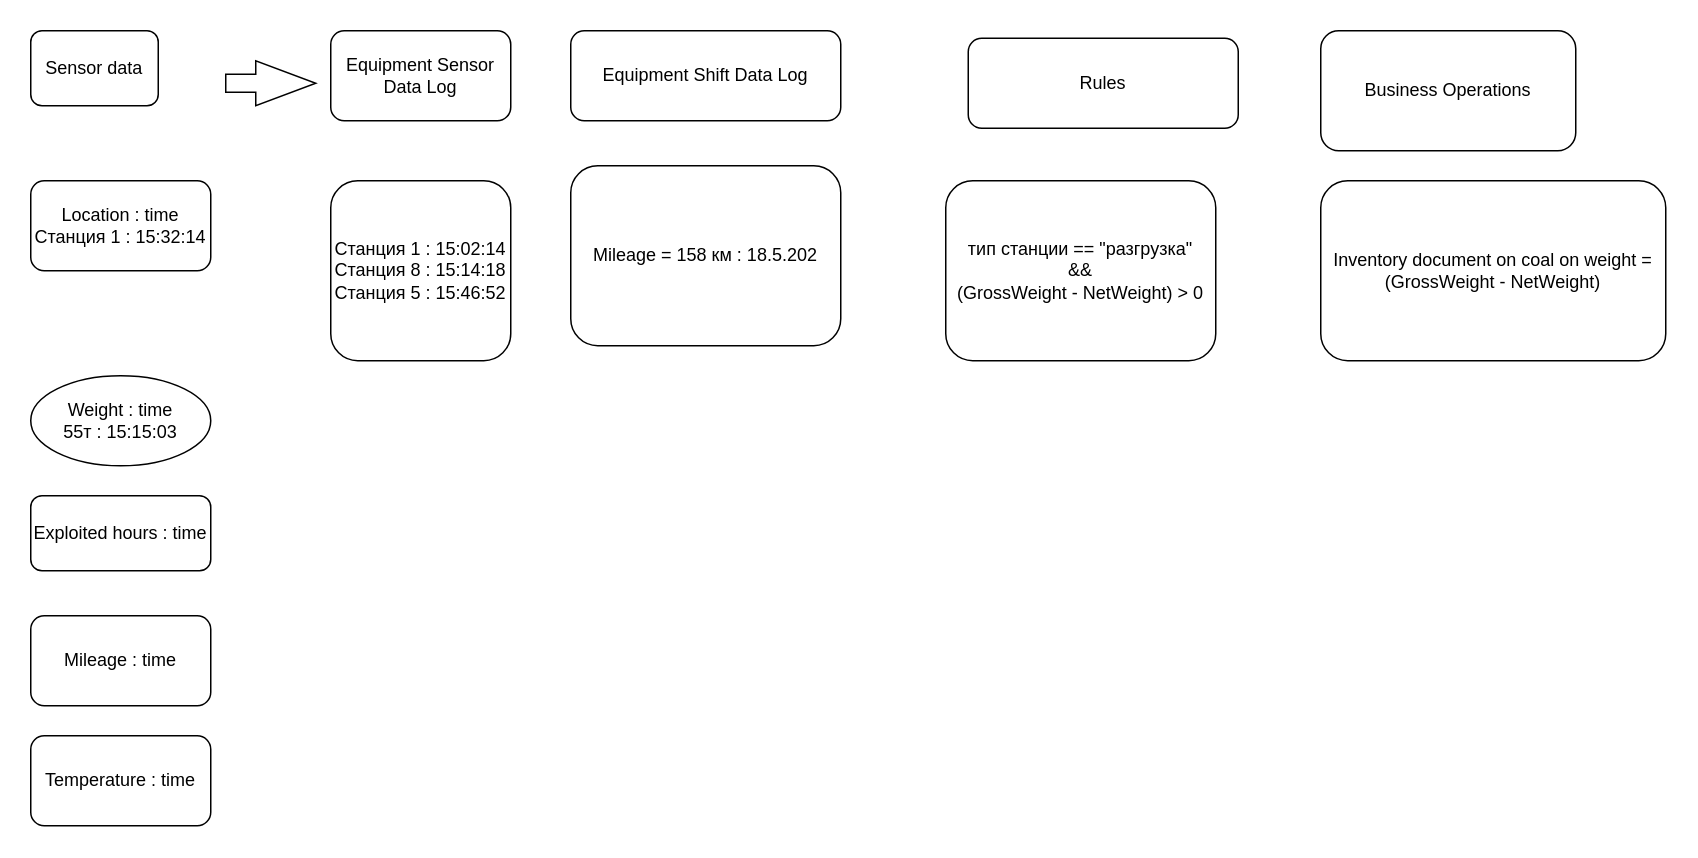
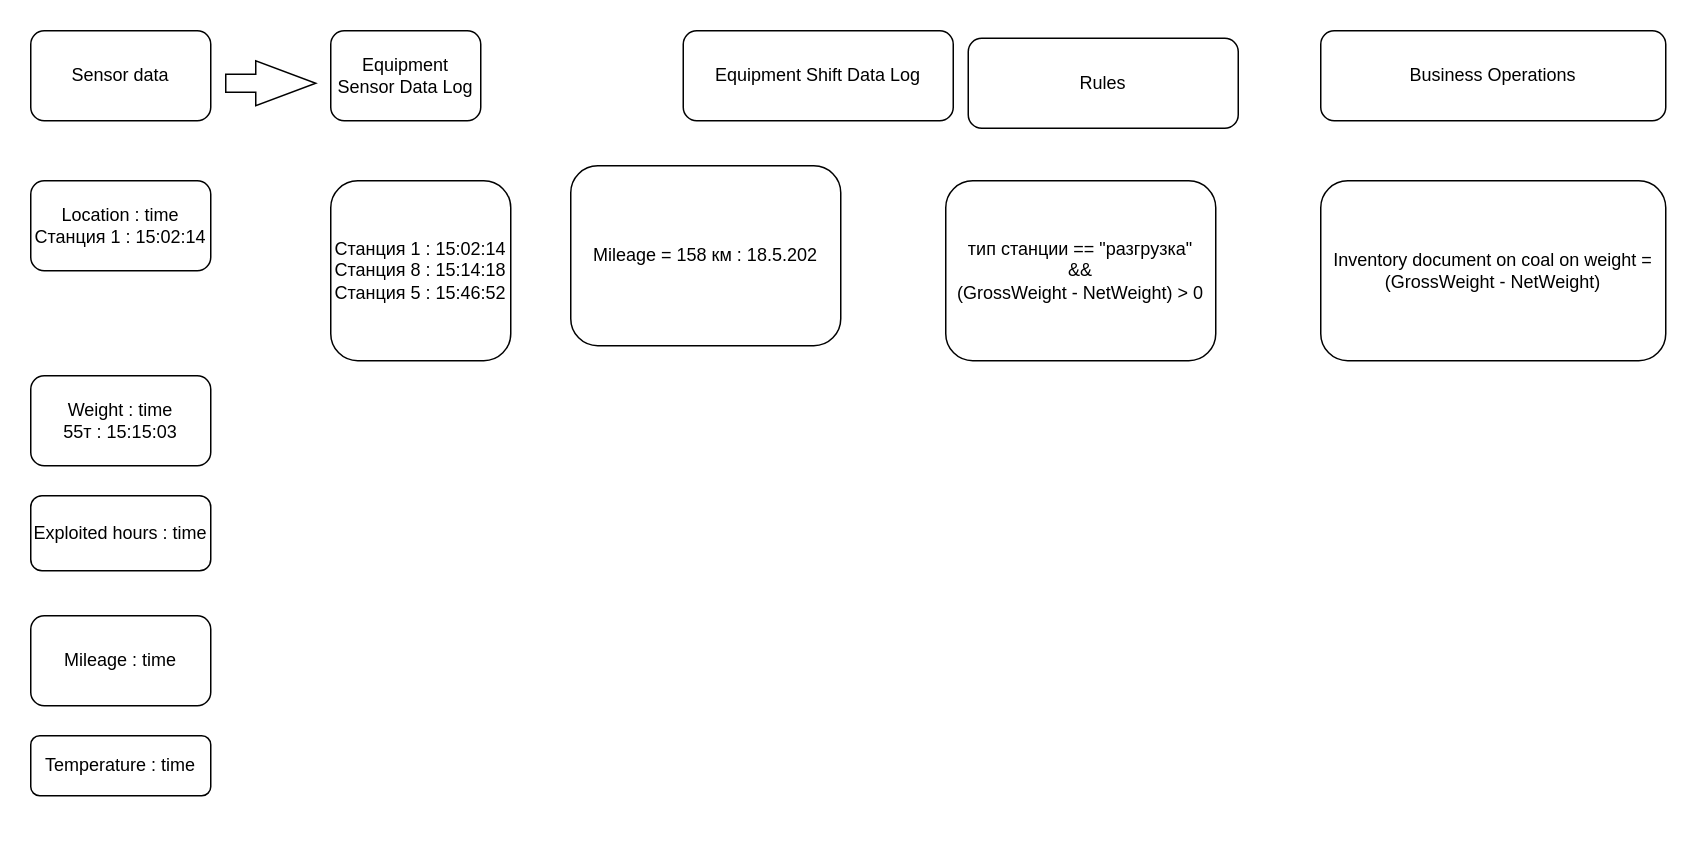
(95, 68) -> (121, 76)
(421, 76) -> (406, 76)
(706, 76) -> (818, 76)
(1448, 91) -> (1493, 76)
(121, 226) -> (121, 226)
(121, 421) -> (121, 421)
(121, 781) -> (121, 766)
